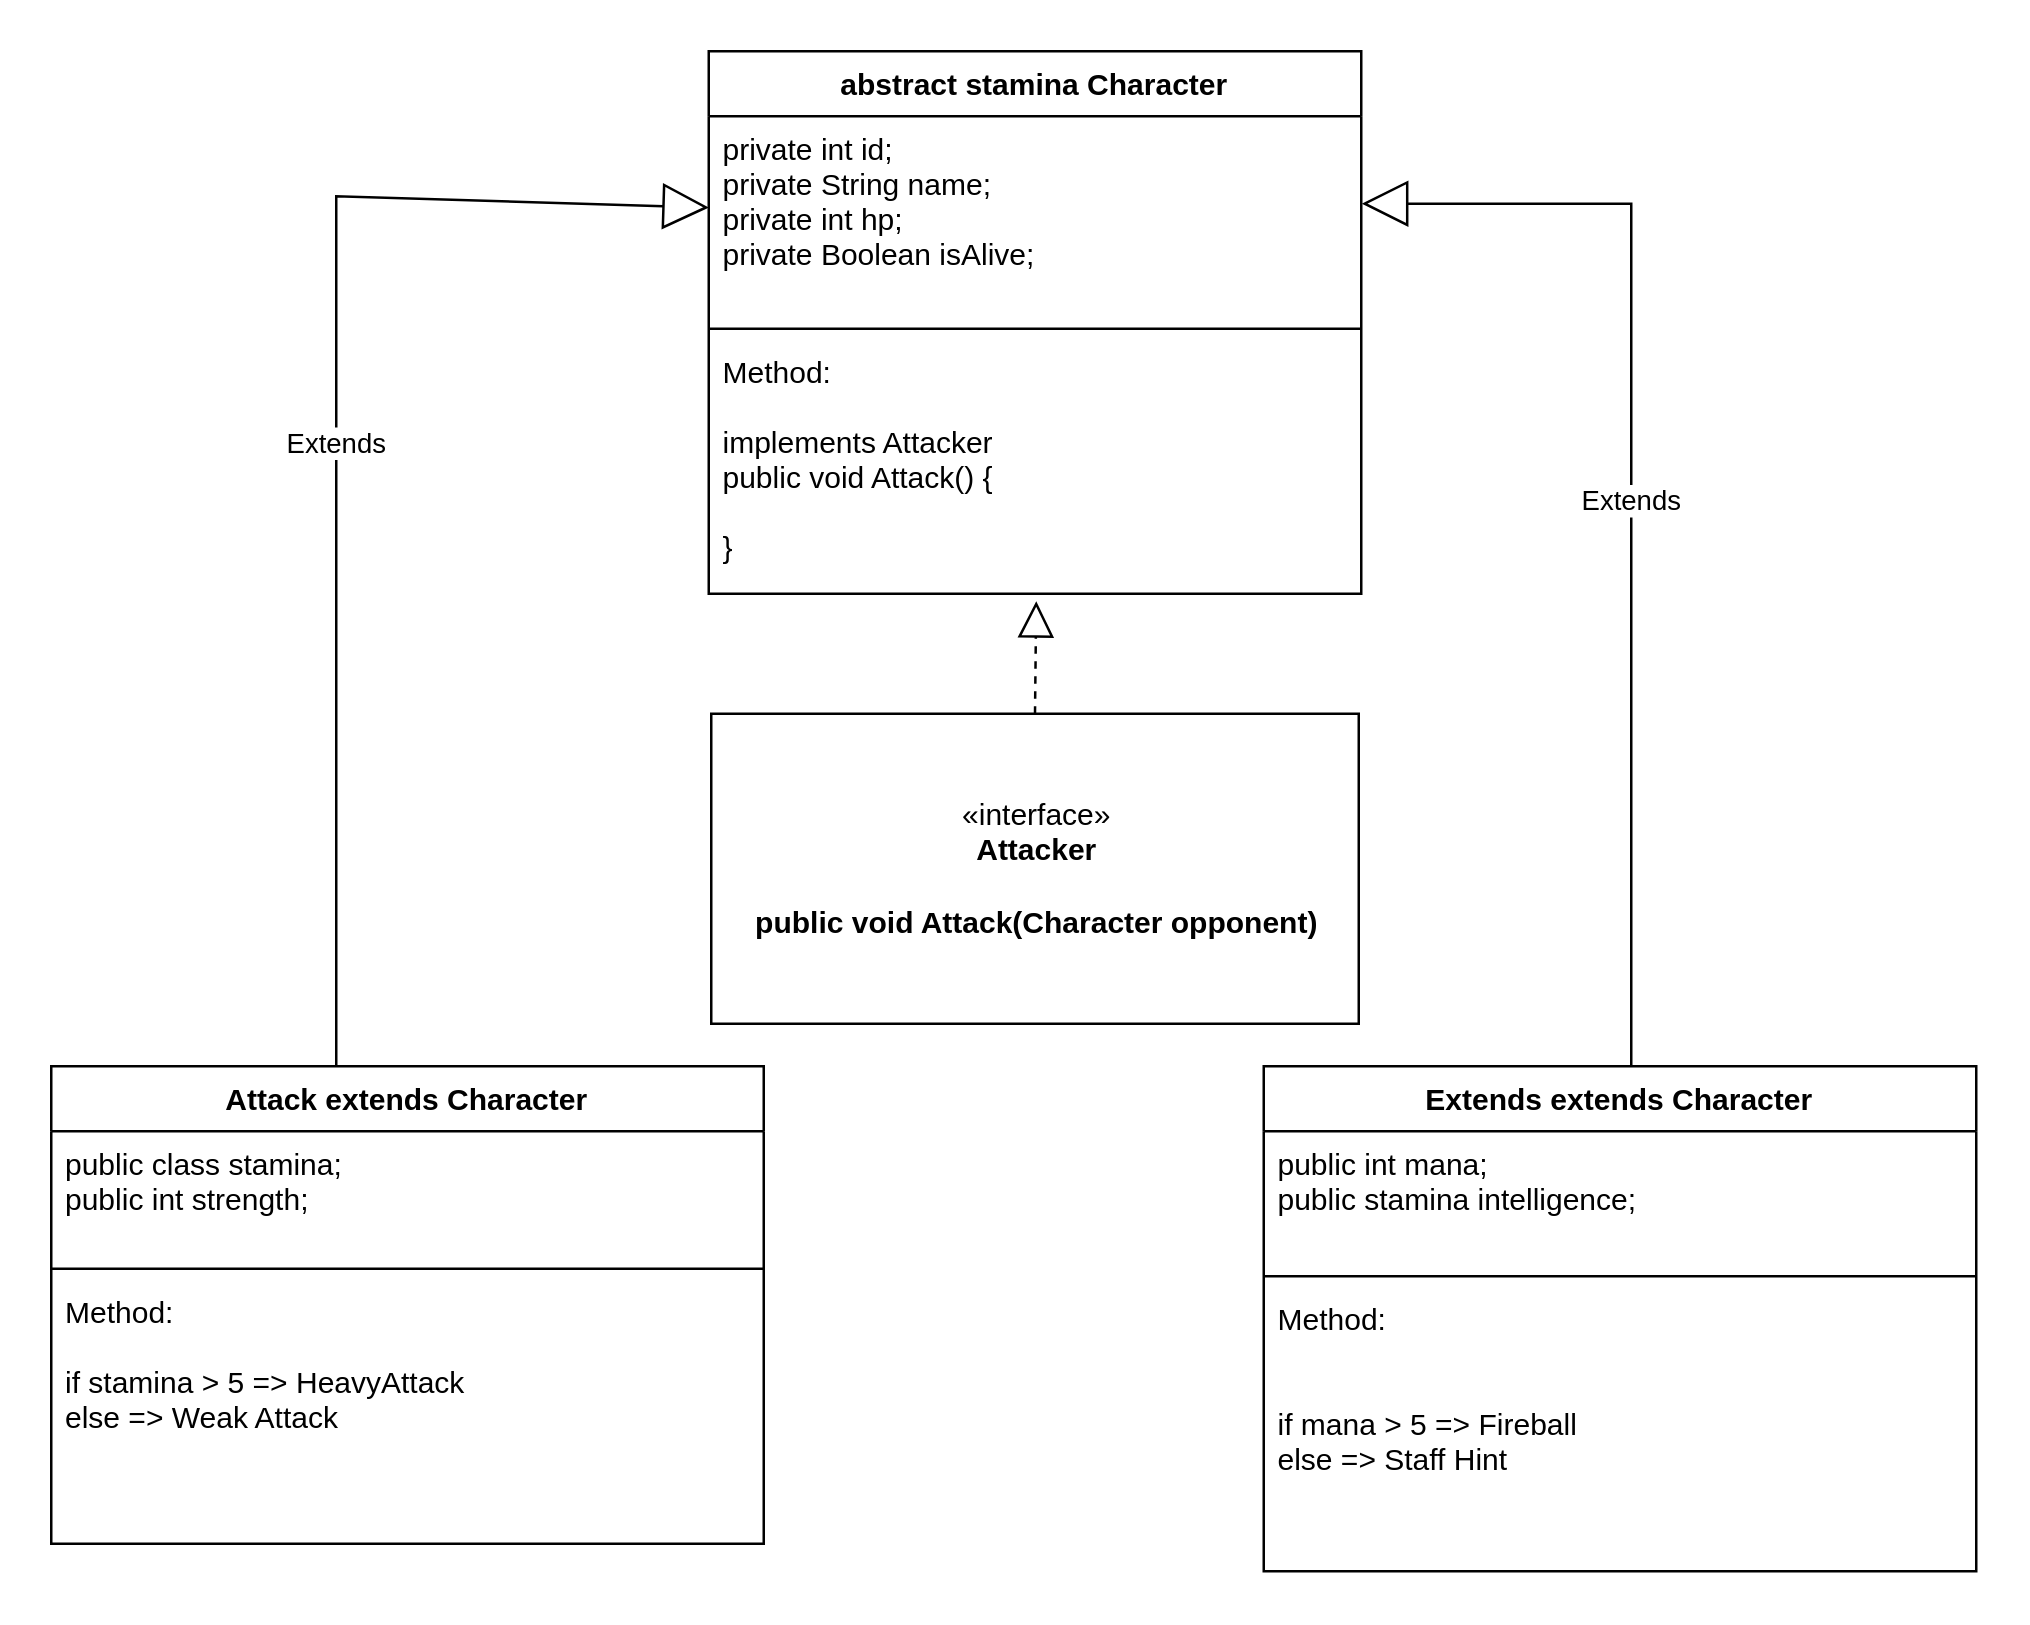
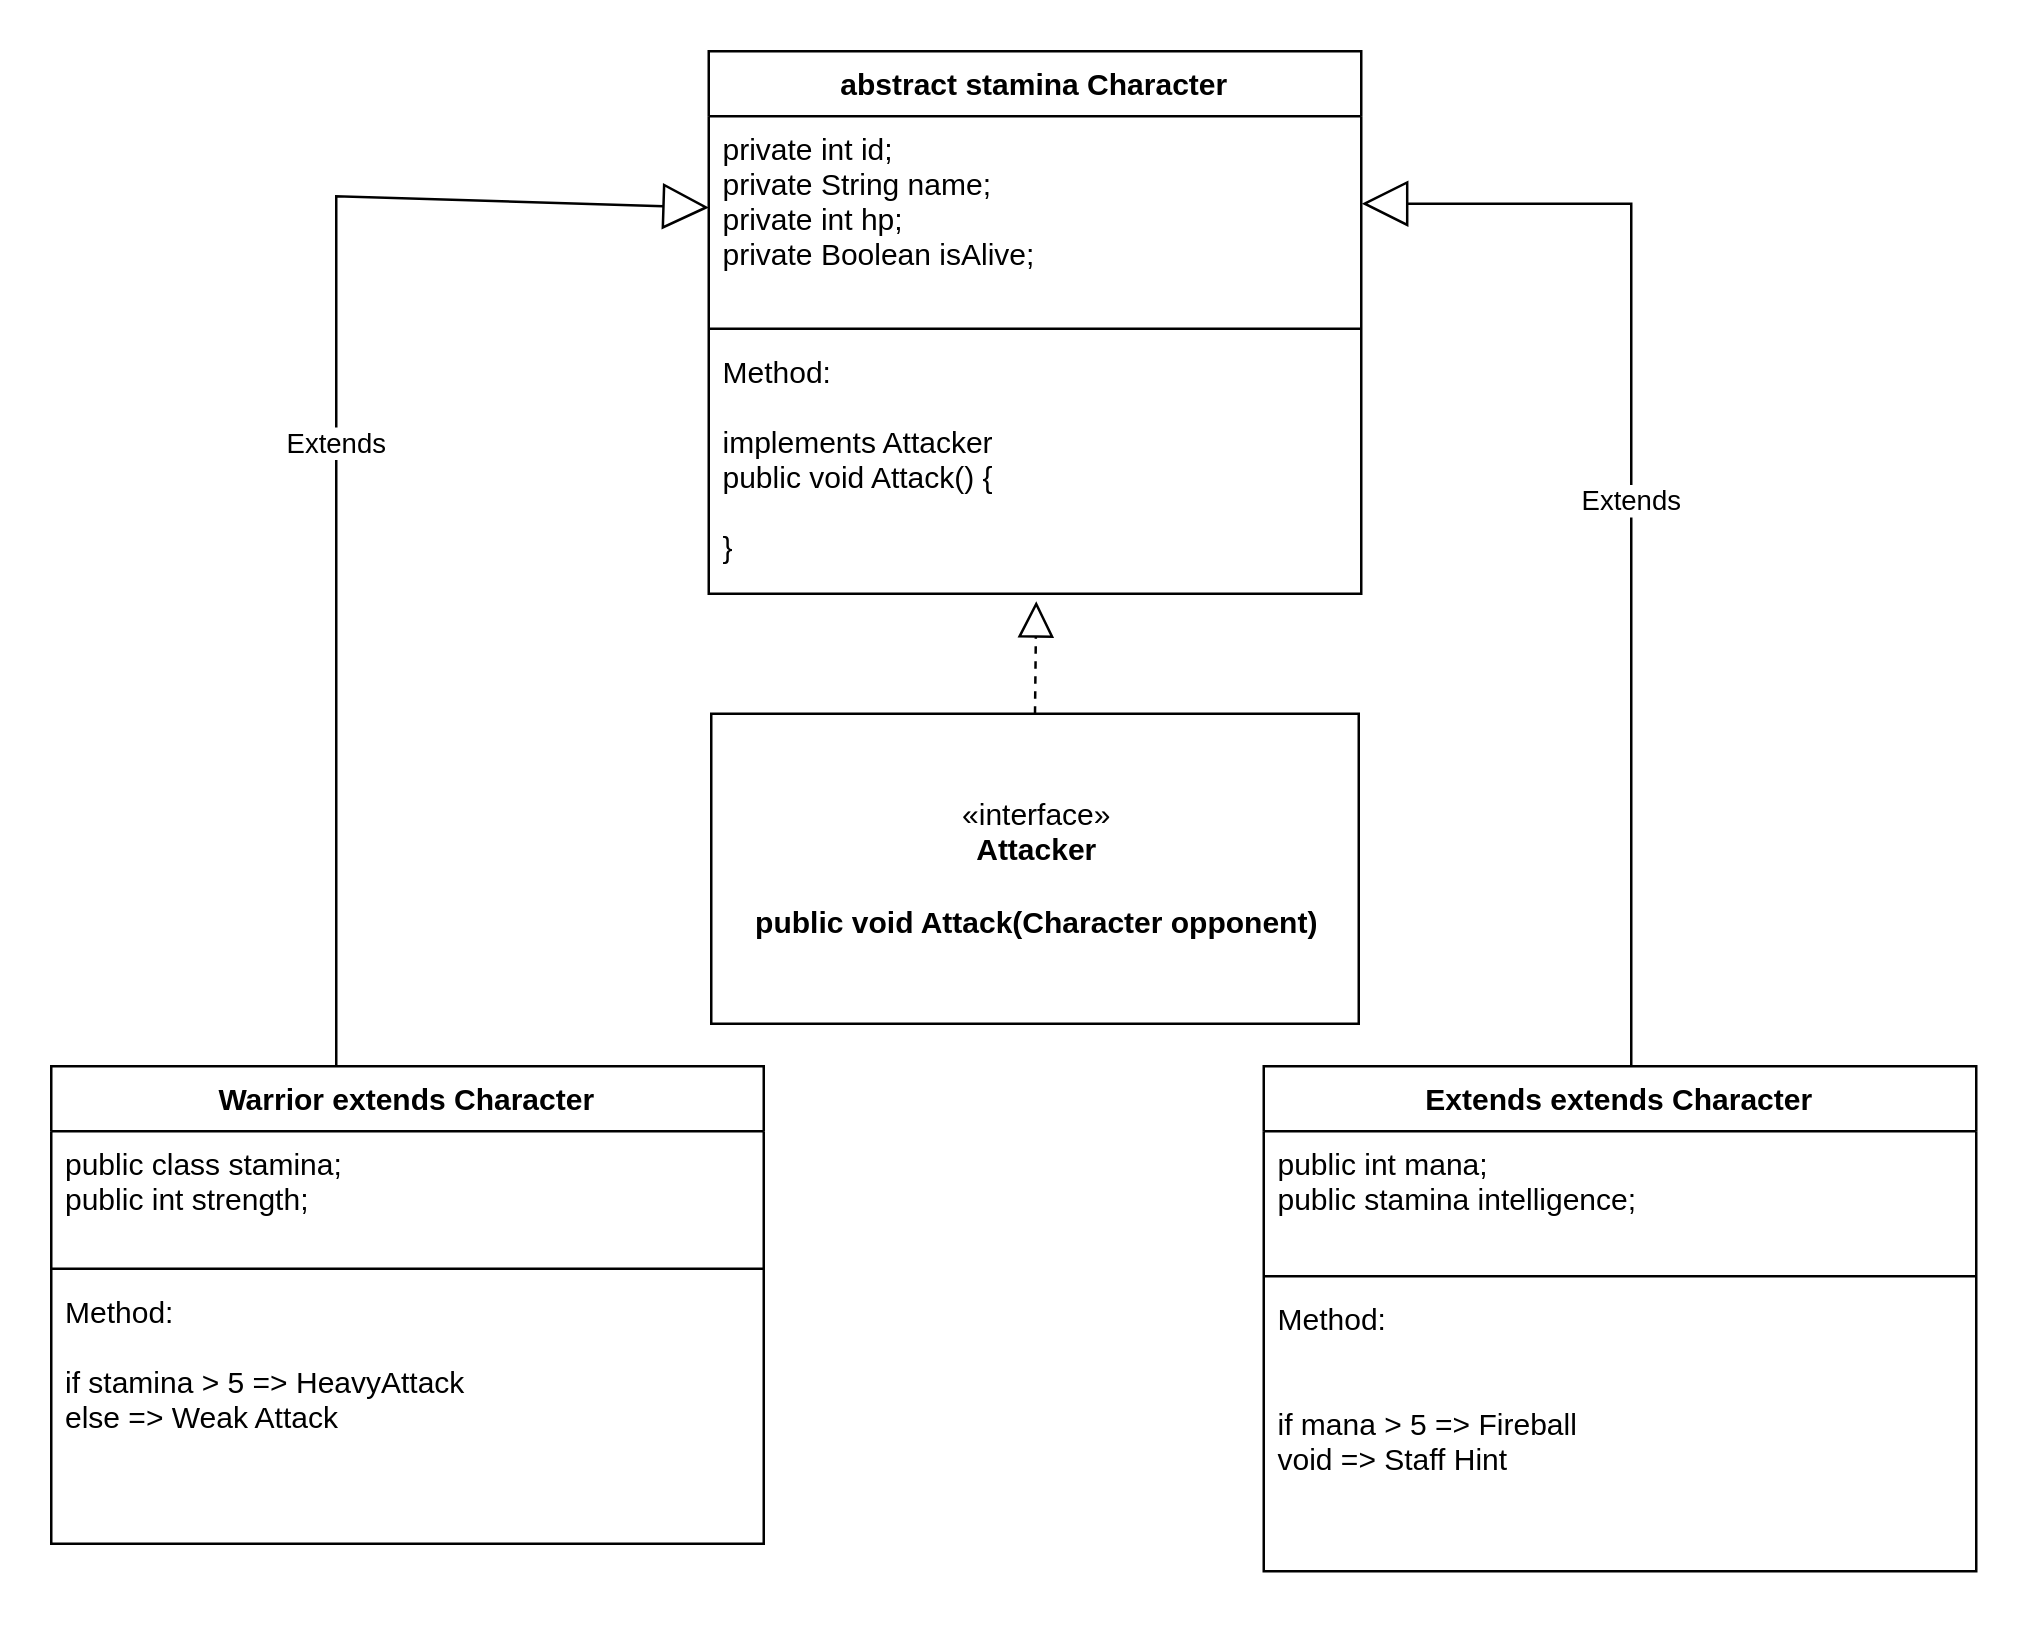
(406, 1100) -> (406, 1100)
(1332, 1320) -> (1332, 1320)
